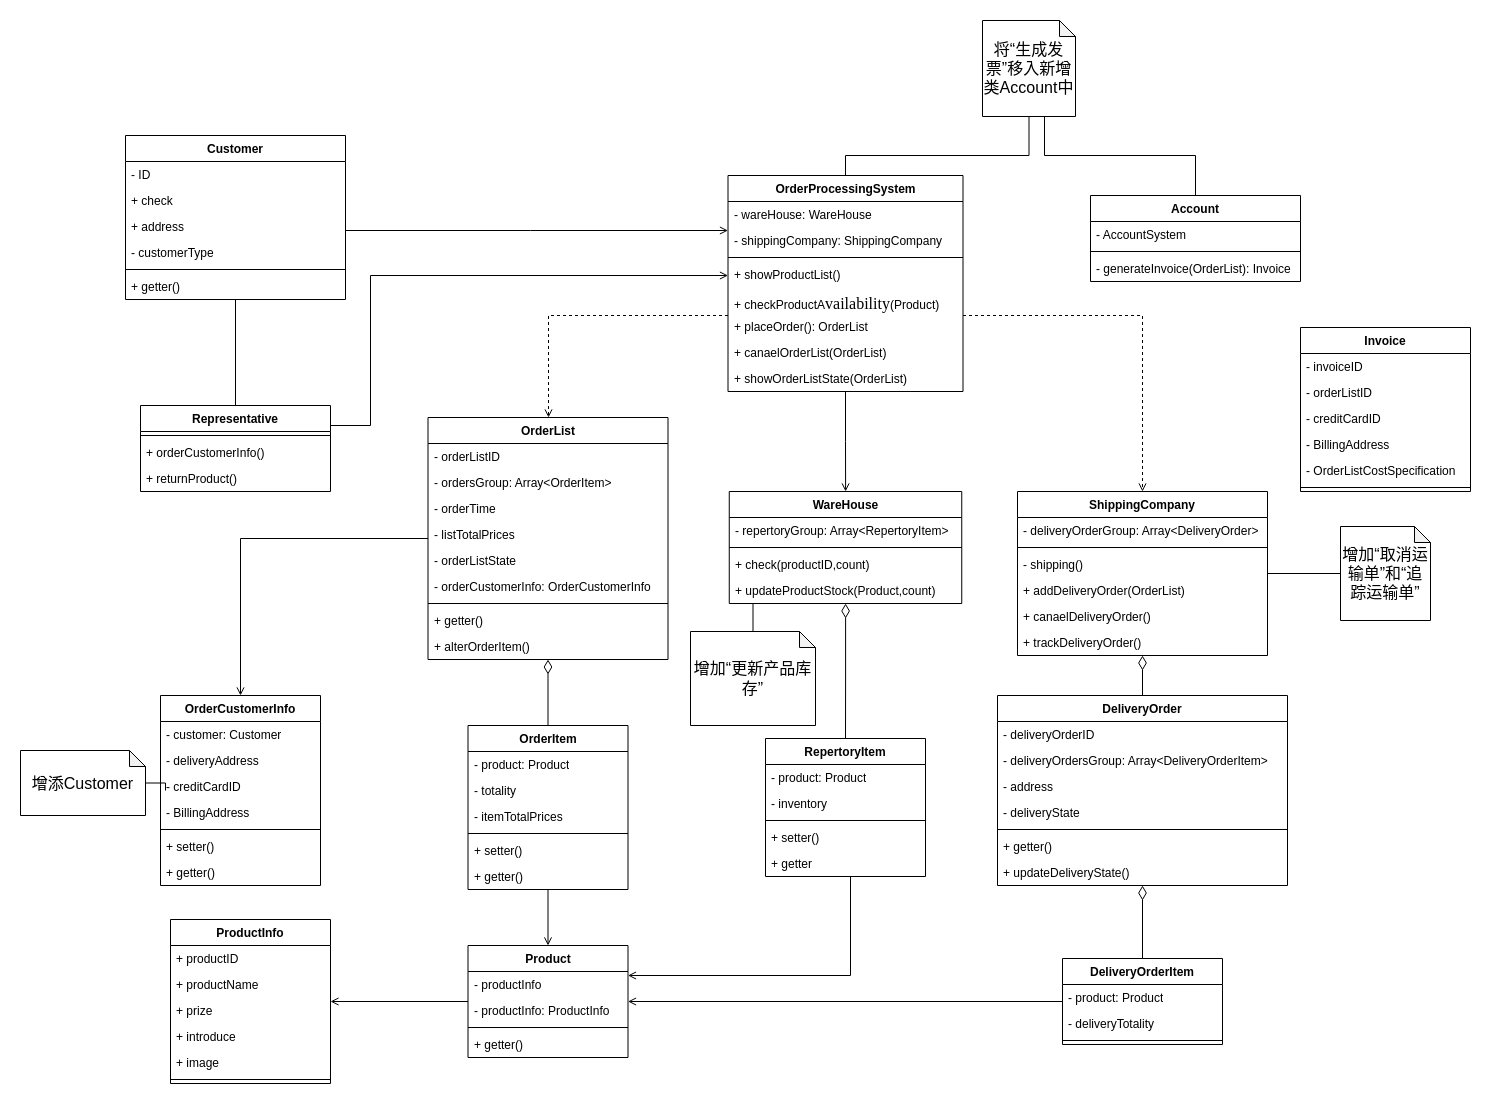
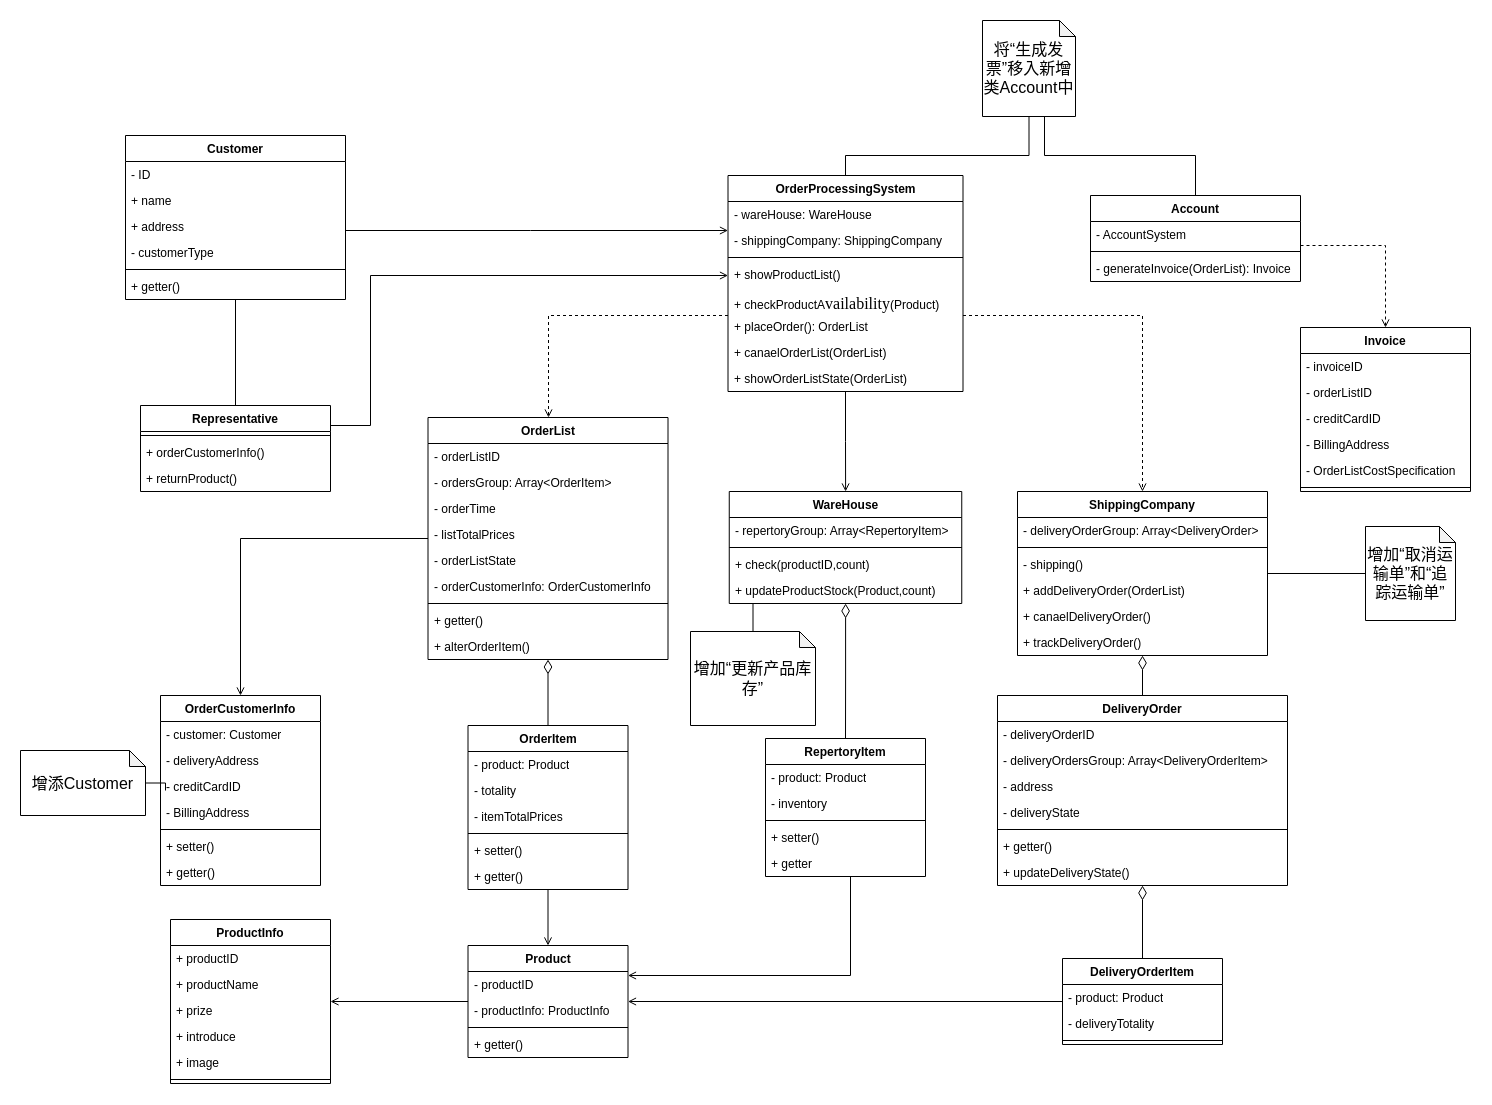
(153, 202) -> (150, 202)
none -> (1383, 246)
(1386, 574) -> (1411, 574)
(517, 986) -> (510, 986)
